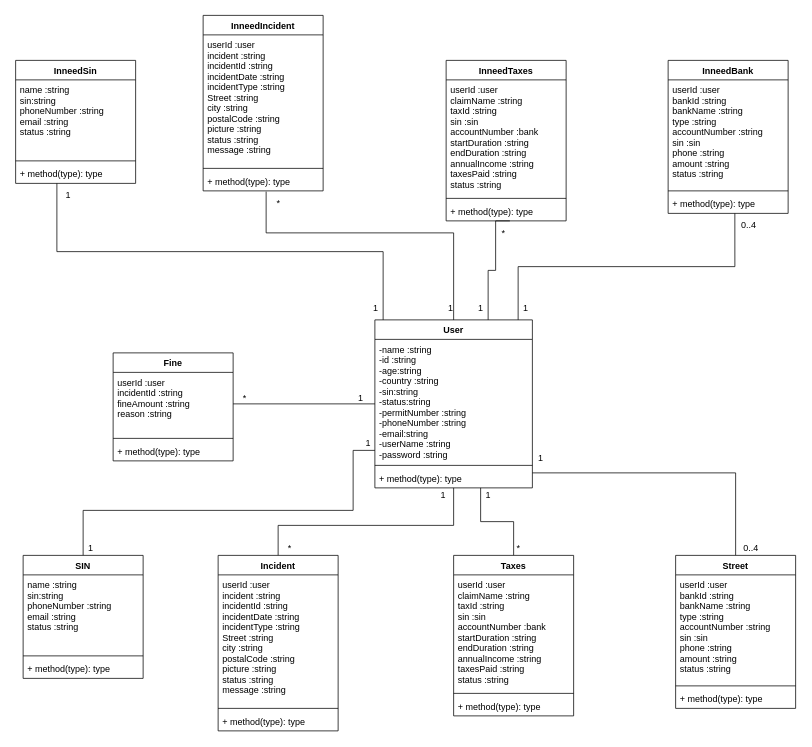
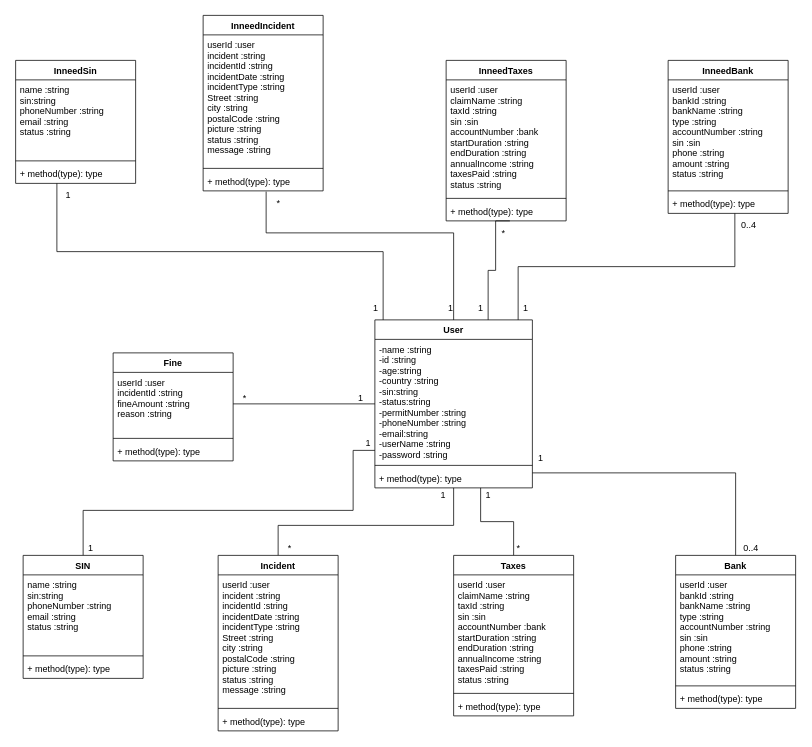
(735, 566) -> (735, 566)
